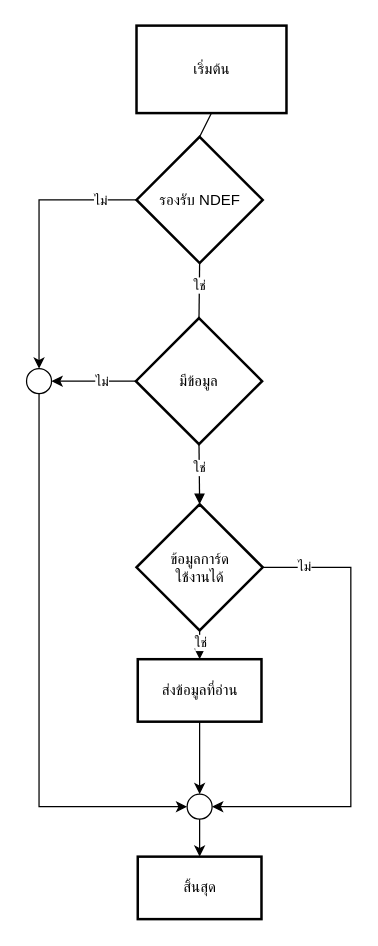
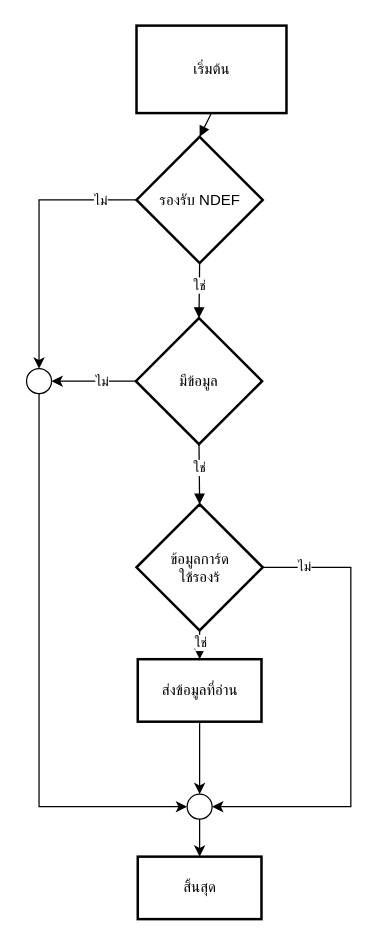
(203, 129) -> (205, 126)
(199, 310) -> (199, 306)
(200, 568) -> (200, 568)
